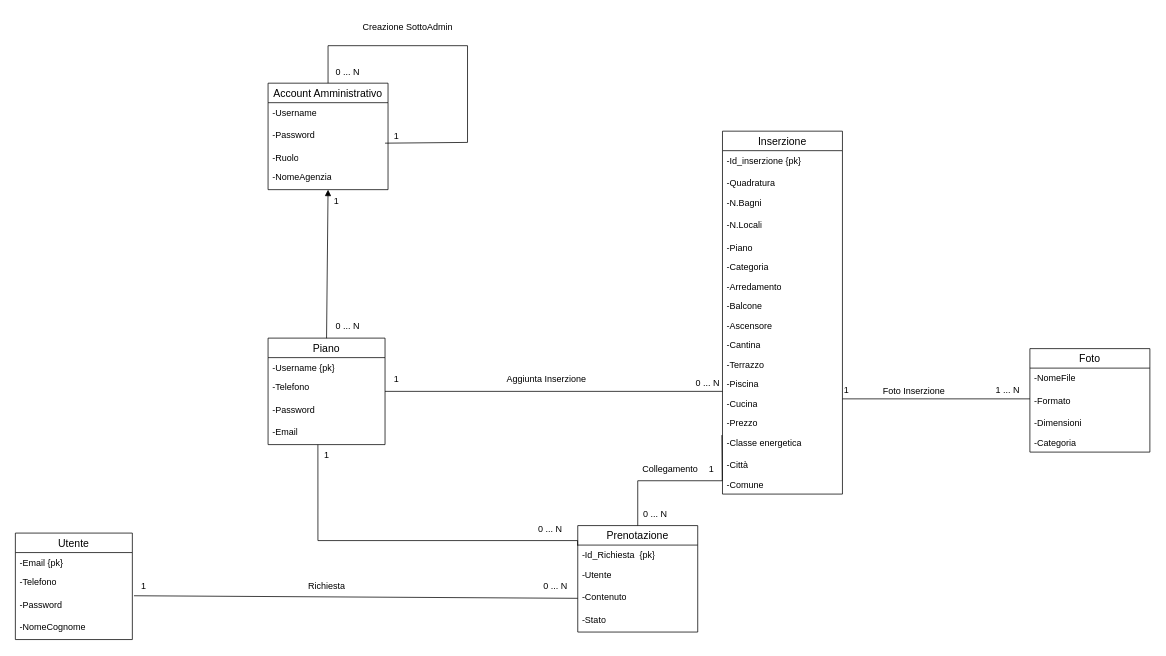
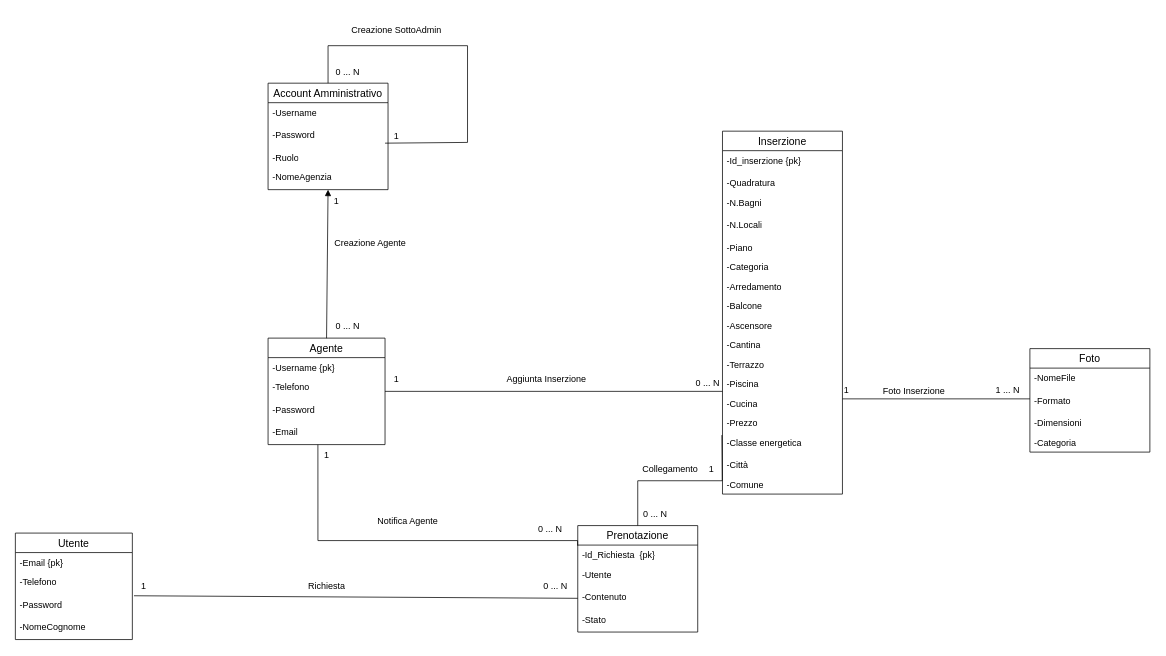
(408, 27) -> (396, 30)
none -> (370, 243)
(326, 348) -> (326, 348)
none -> (408, 522)
